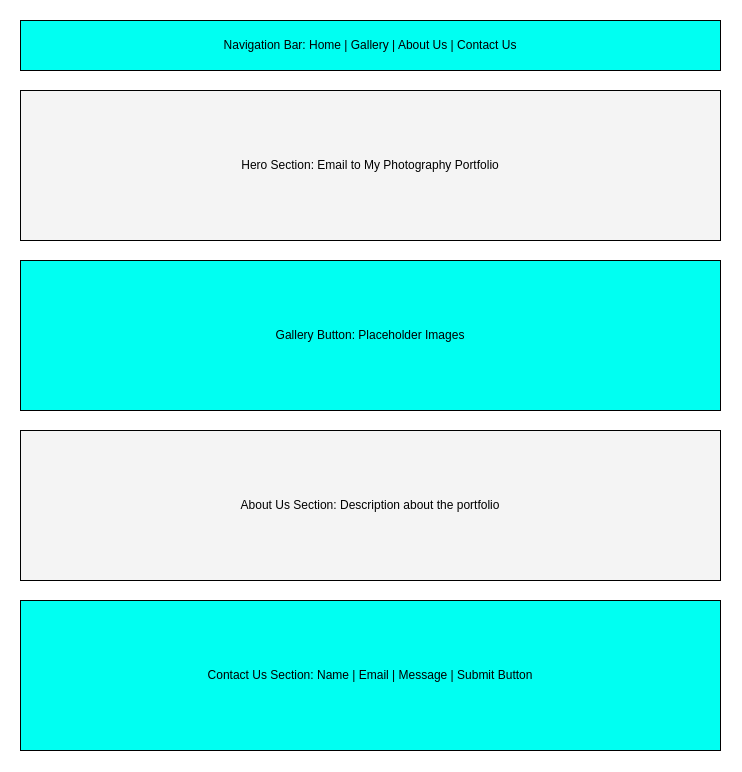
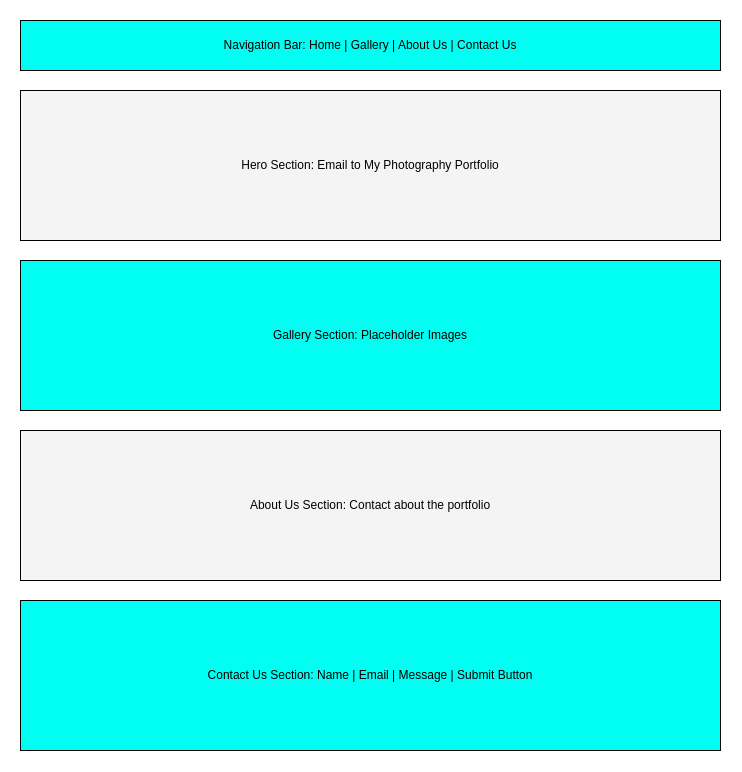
(371, 336) -> (371, 336)
(371, 506) -> (371, 506)
